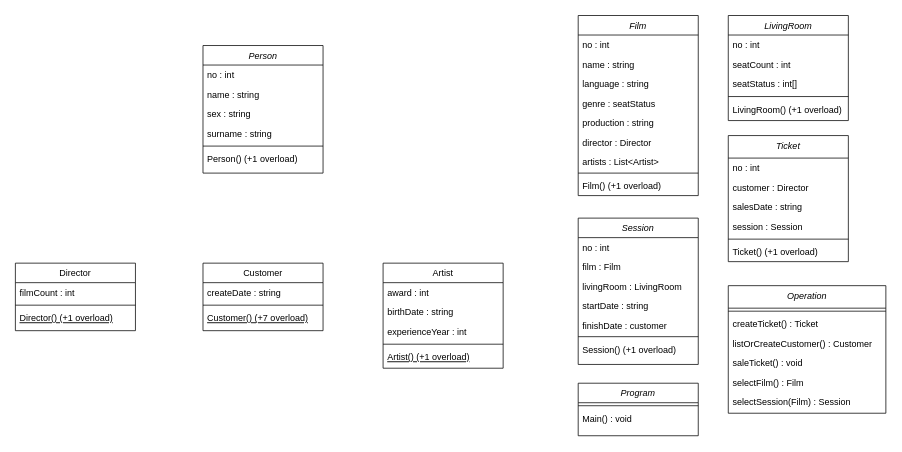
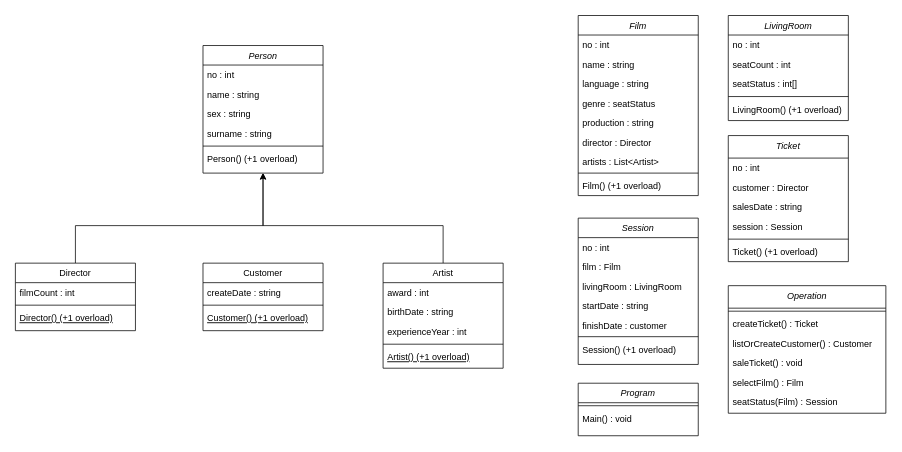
none -> (149, 225)
none -> (372, 225)
(264, 318) -> (264, 318)
(796, 402) -> (791, 402)
